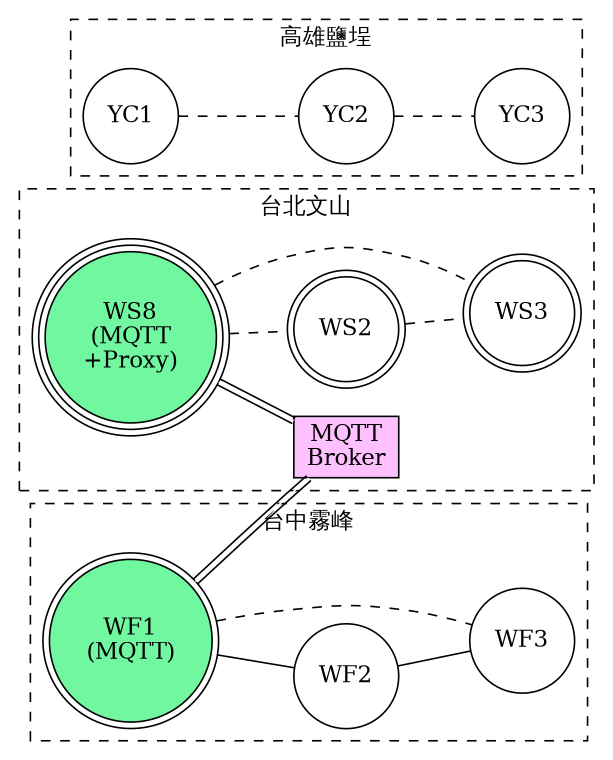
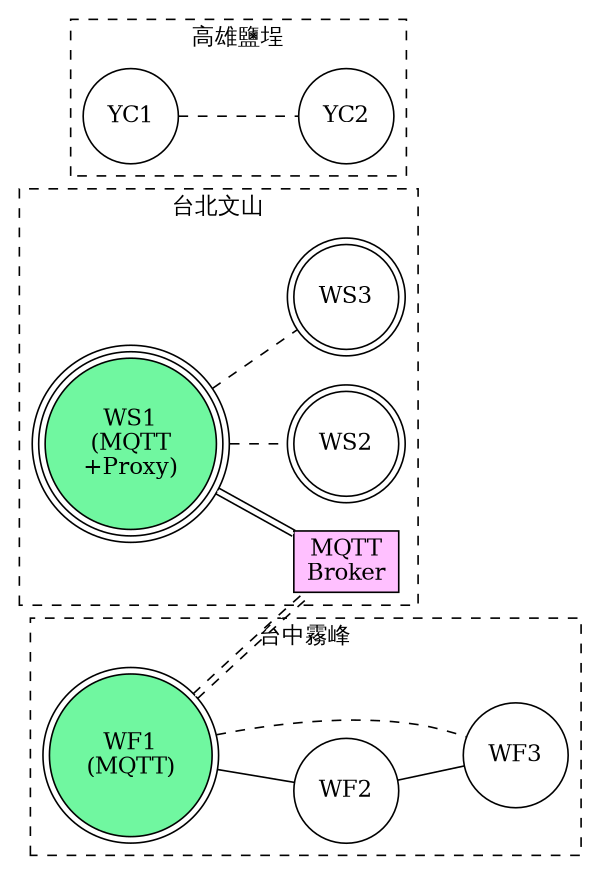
(522, 116) -> none
(434, 321) -> none
(131, 337) -> (131, 444)
(252, 529) -> (252, 644)
